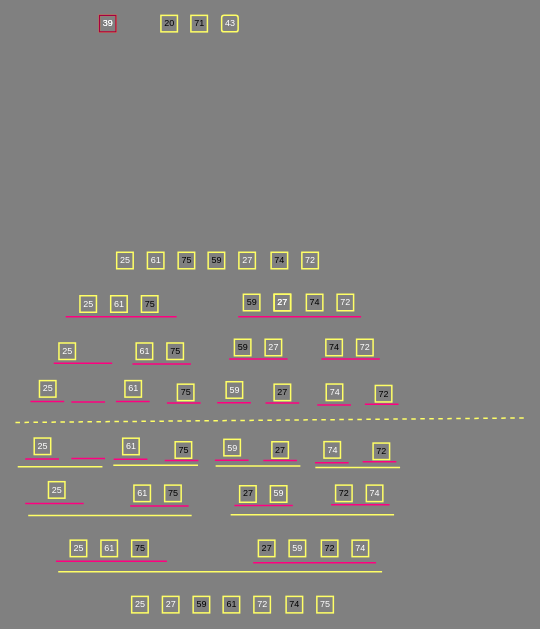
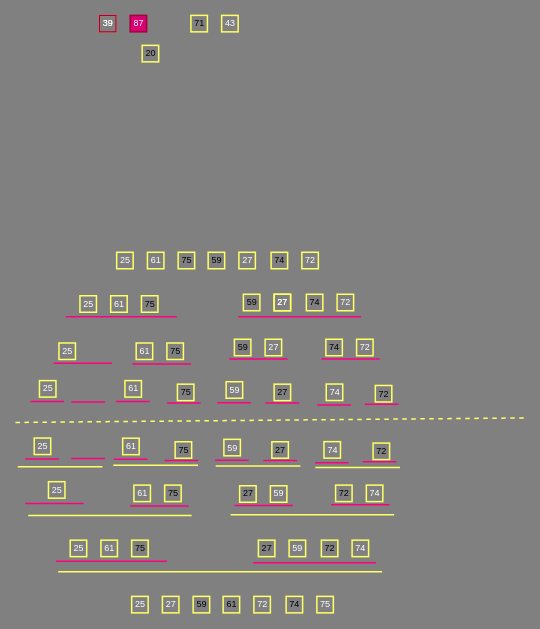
none -> (138, 24)
(169, 24) -> (150, 54)
(230, 24) -> (230, 24)
